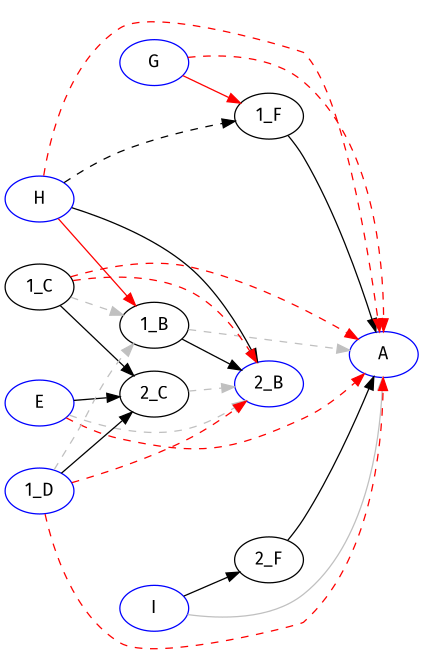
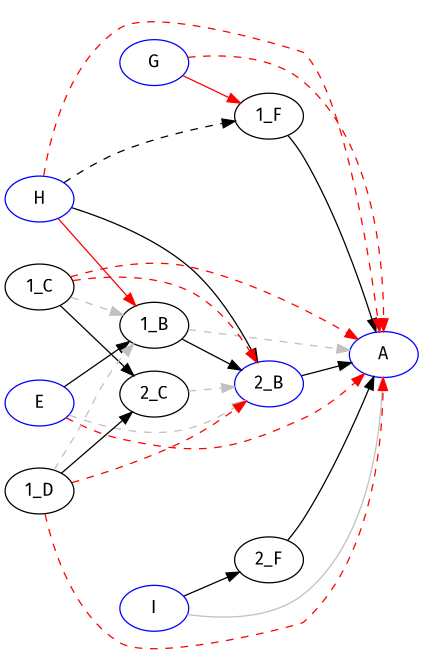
none -> (320, 371)
(85, 399) -> (91, 368)
(40, 491) -> (40, 491)
